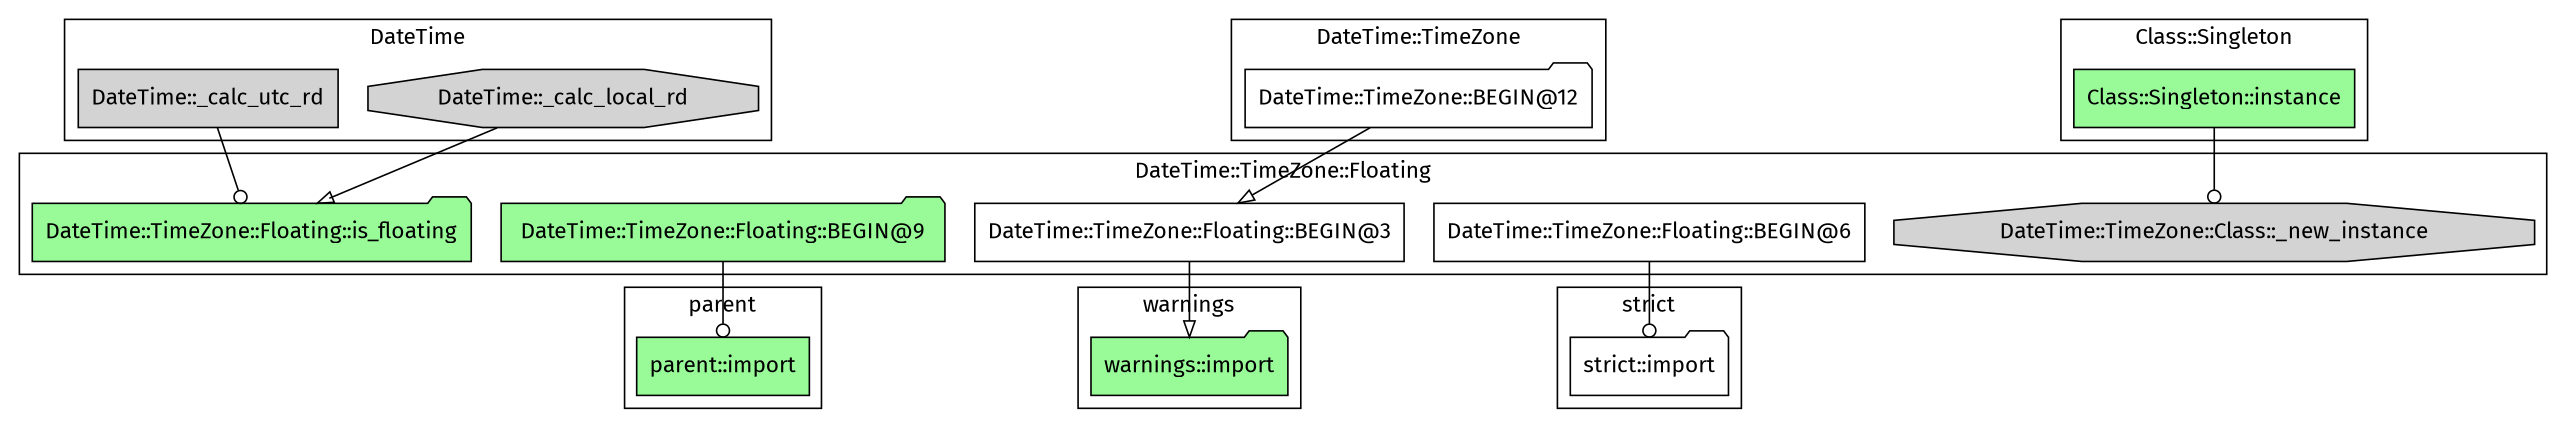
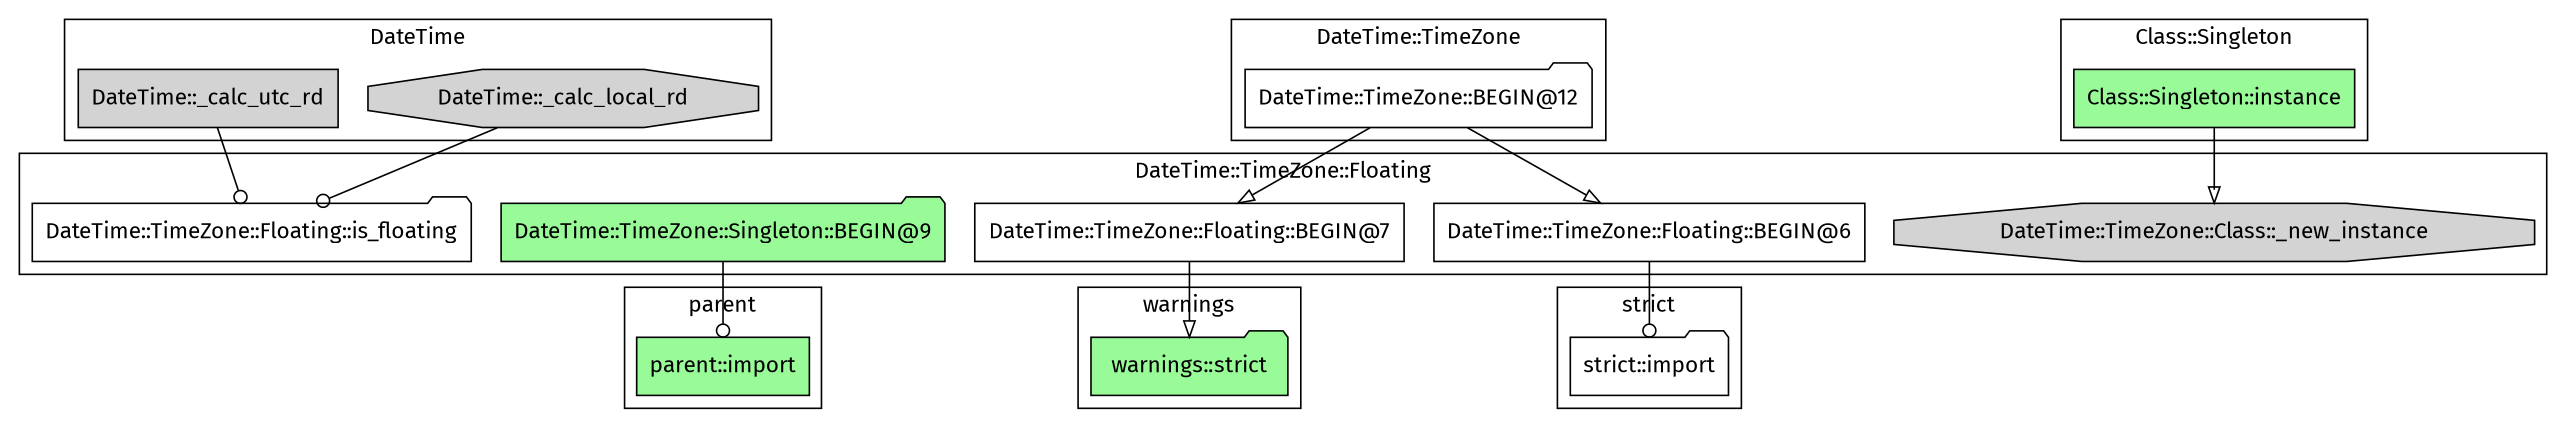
(413, 163) -> (413, 163)
none -> (1530, 163)
(2214, 163) -> (2214, 163)
(252, 232) -> (252, 232)
(723, 232) -> (723, 232)
(1189, 232) -> (1189, 232)
(1189, 366) -> (1189, 366)
